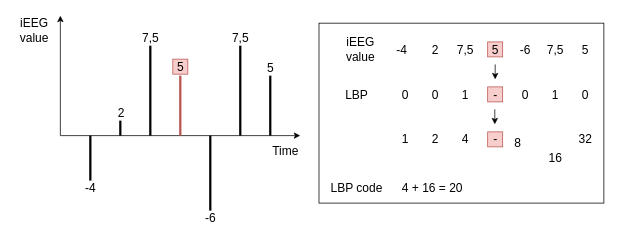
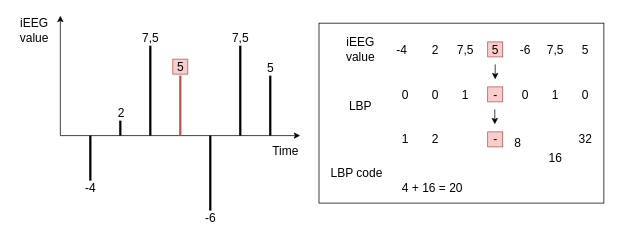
(357, 94) -> (360, 105)
(465, 139) -> none
(357, 188) -> (357, 173)
